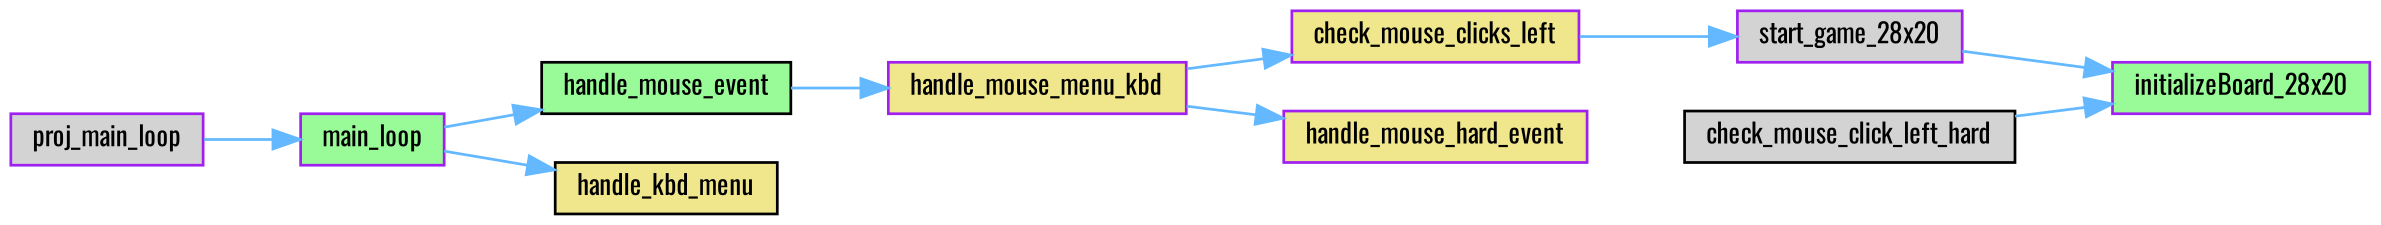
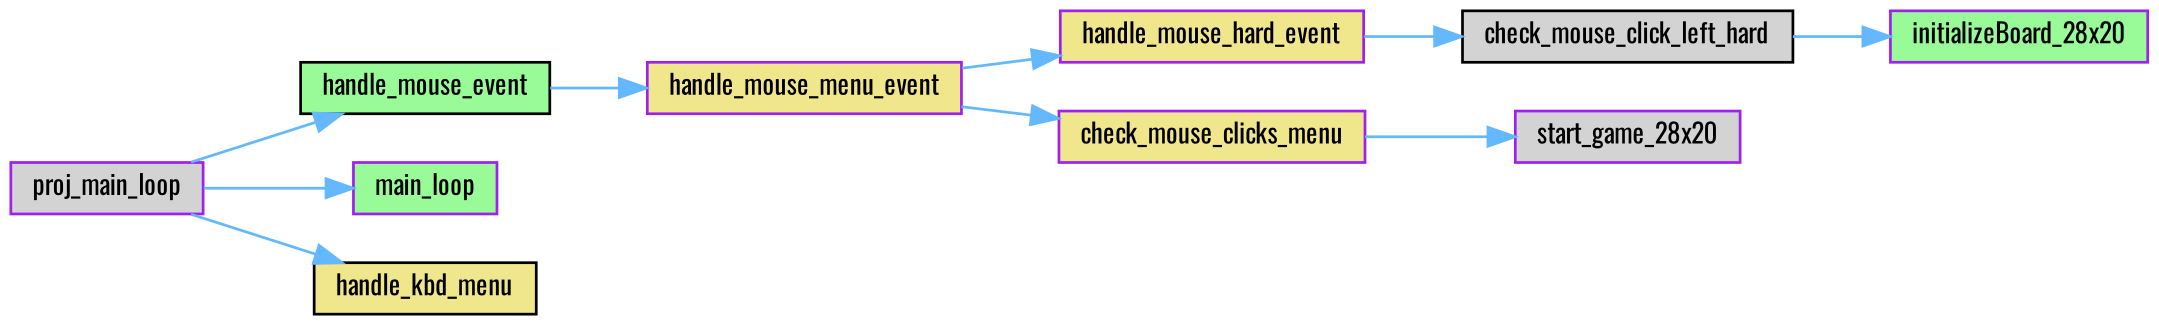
none -> (1399, 37)
(1435, 37) -> (1212, 137)
(2023, 59) -> none
(1037, 88) -> (804, 88)
(479, 121) -> (254, 142)
(486, 158) -> (254, 234)
